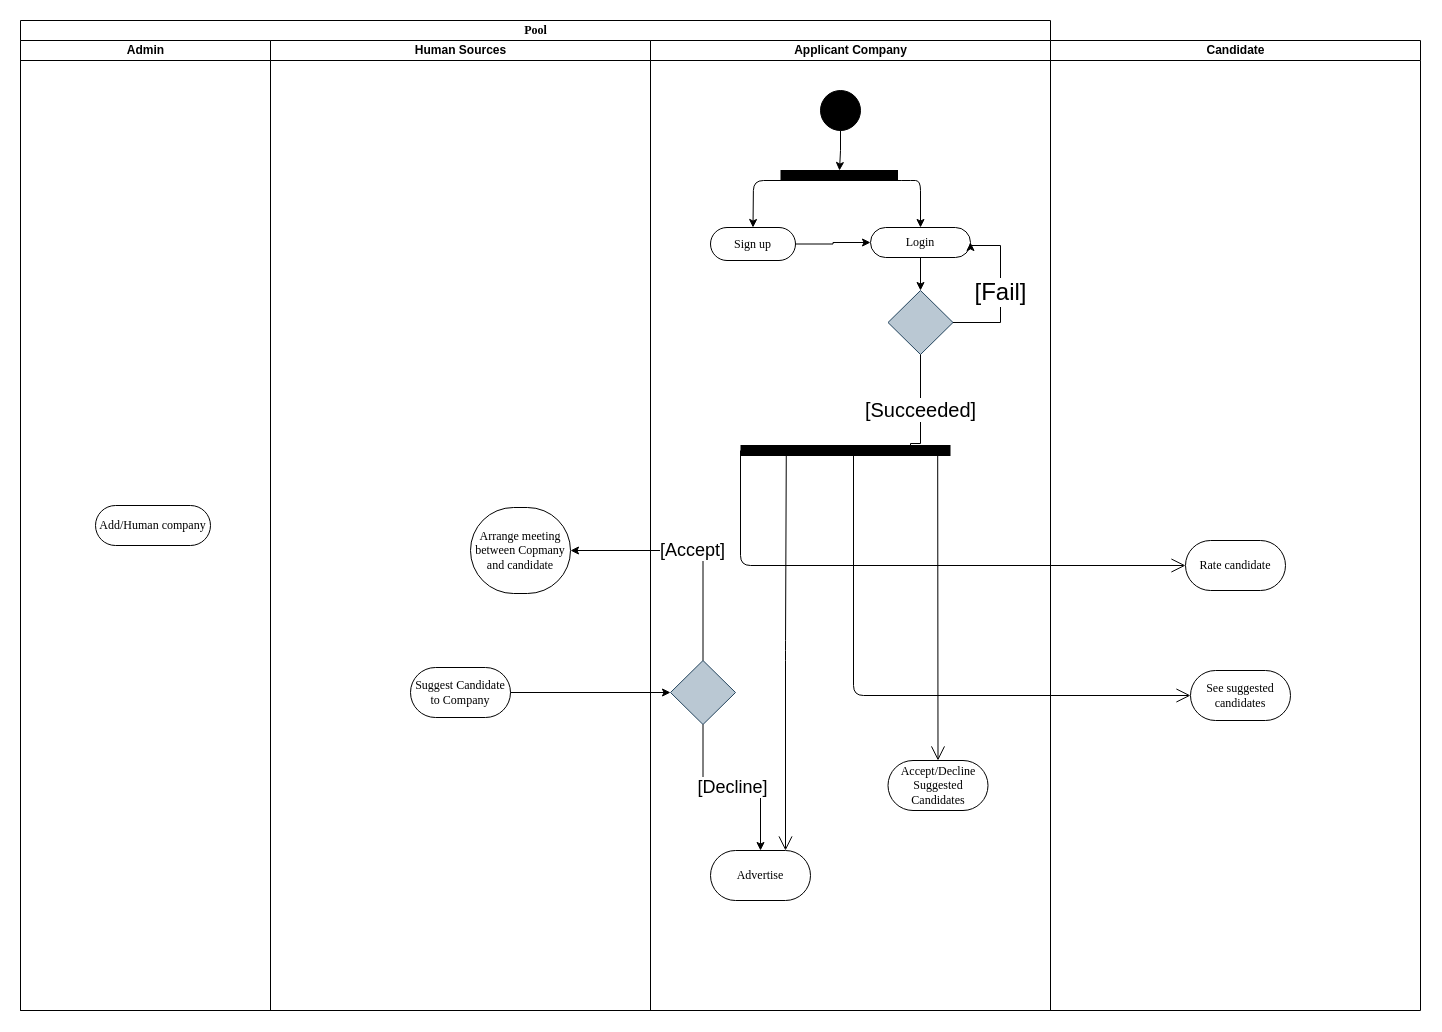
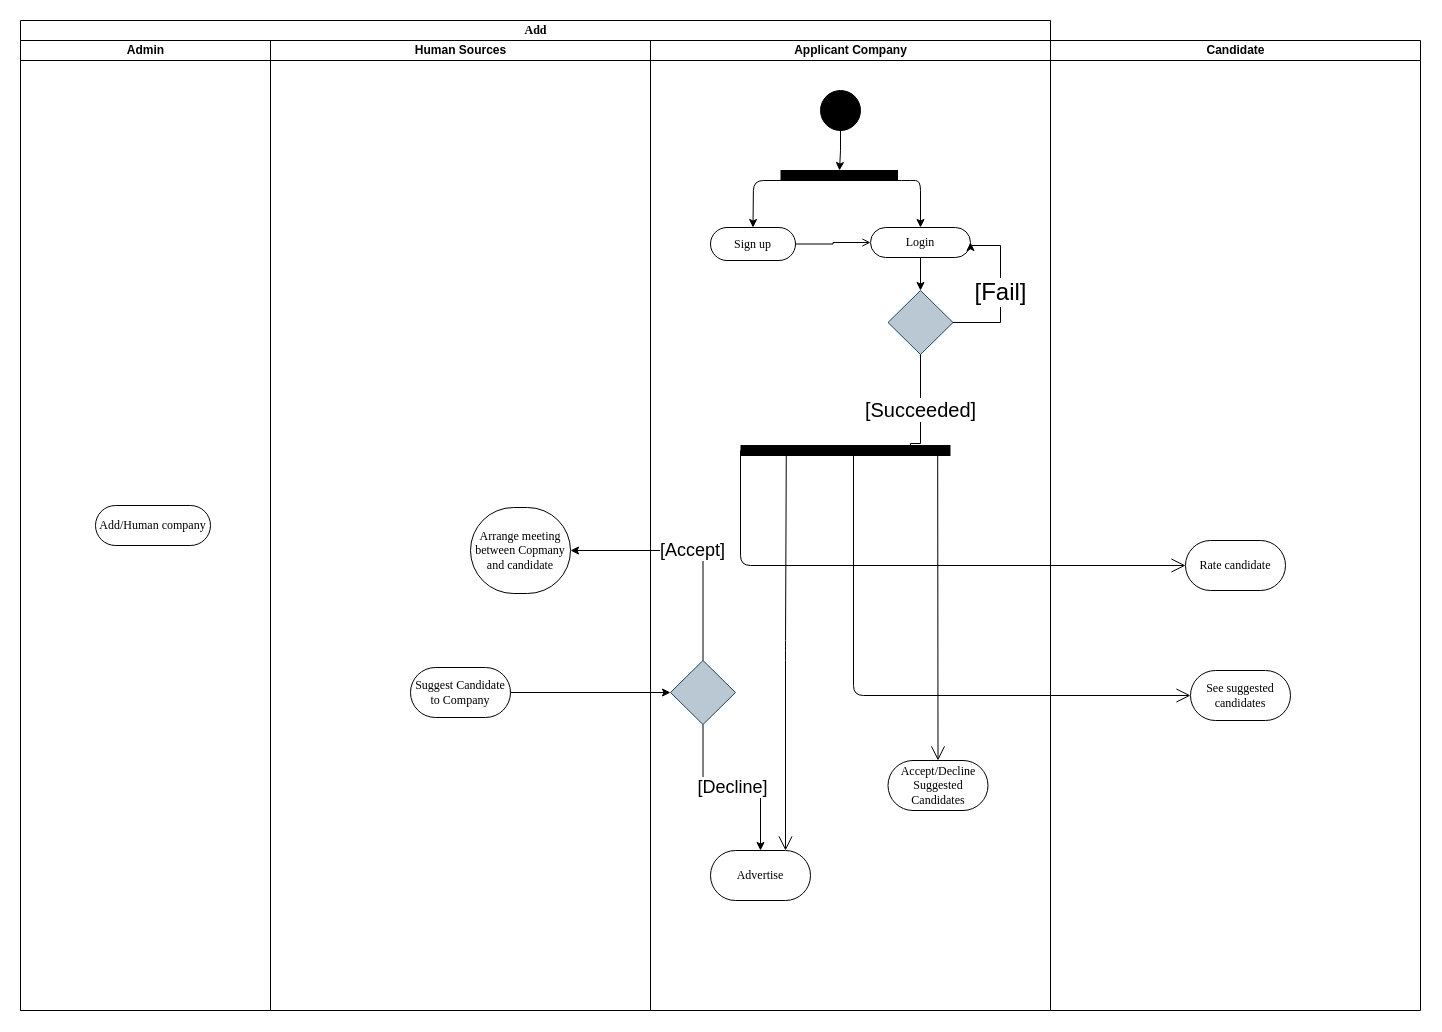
(536, 31) -> (536, 31)
(862, 243) -> (864, 243)
